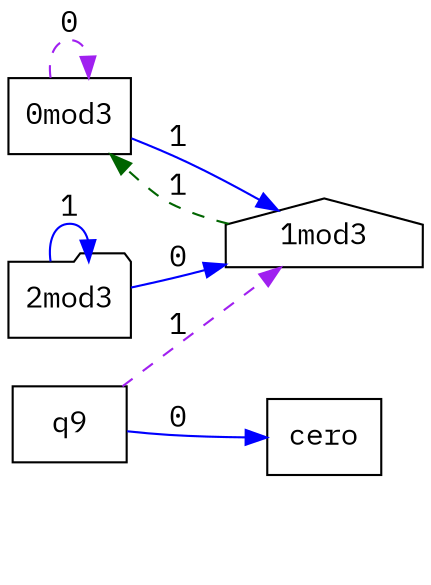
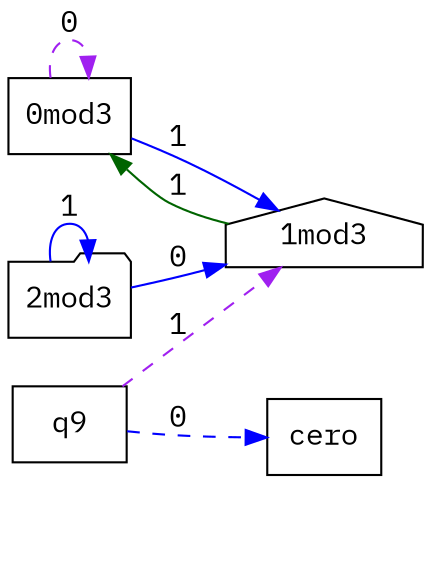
(173, 205) -> (173, 205)
(186, 436) -> (186, 436)
